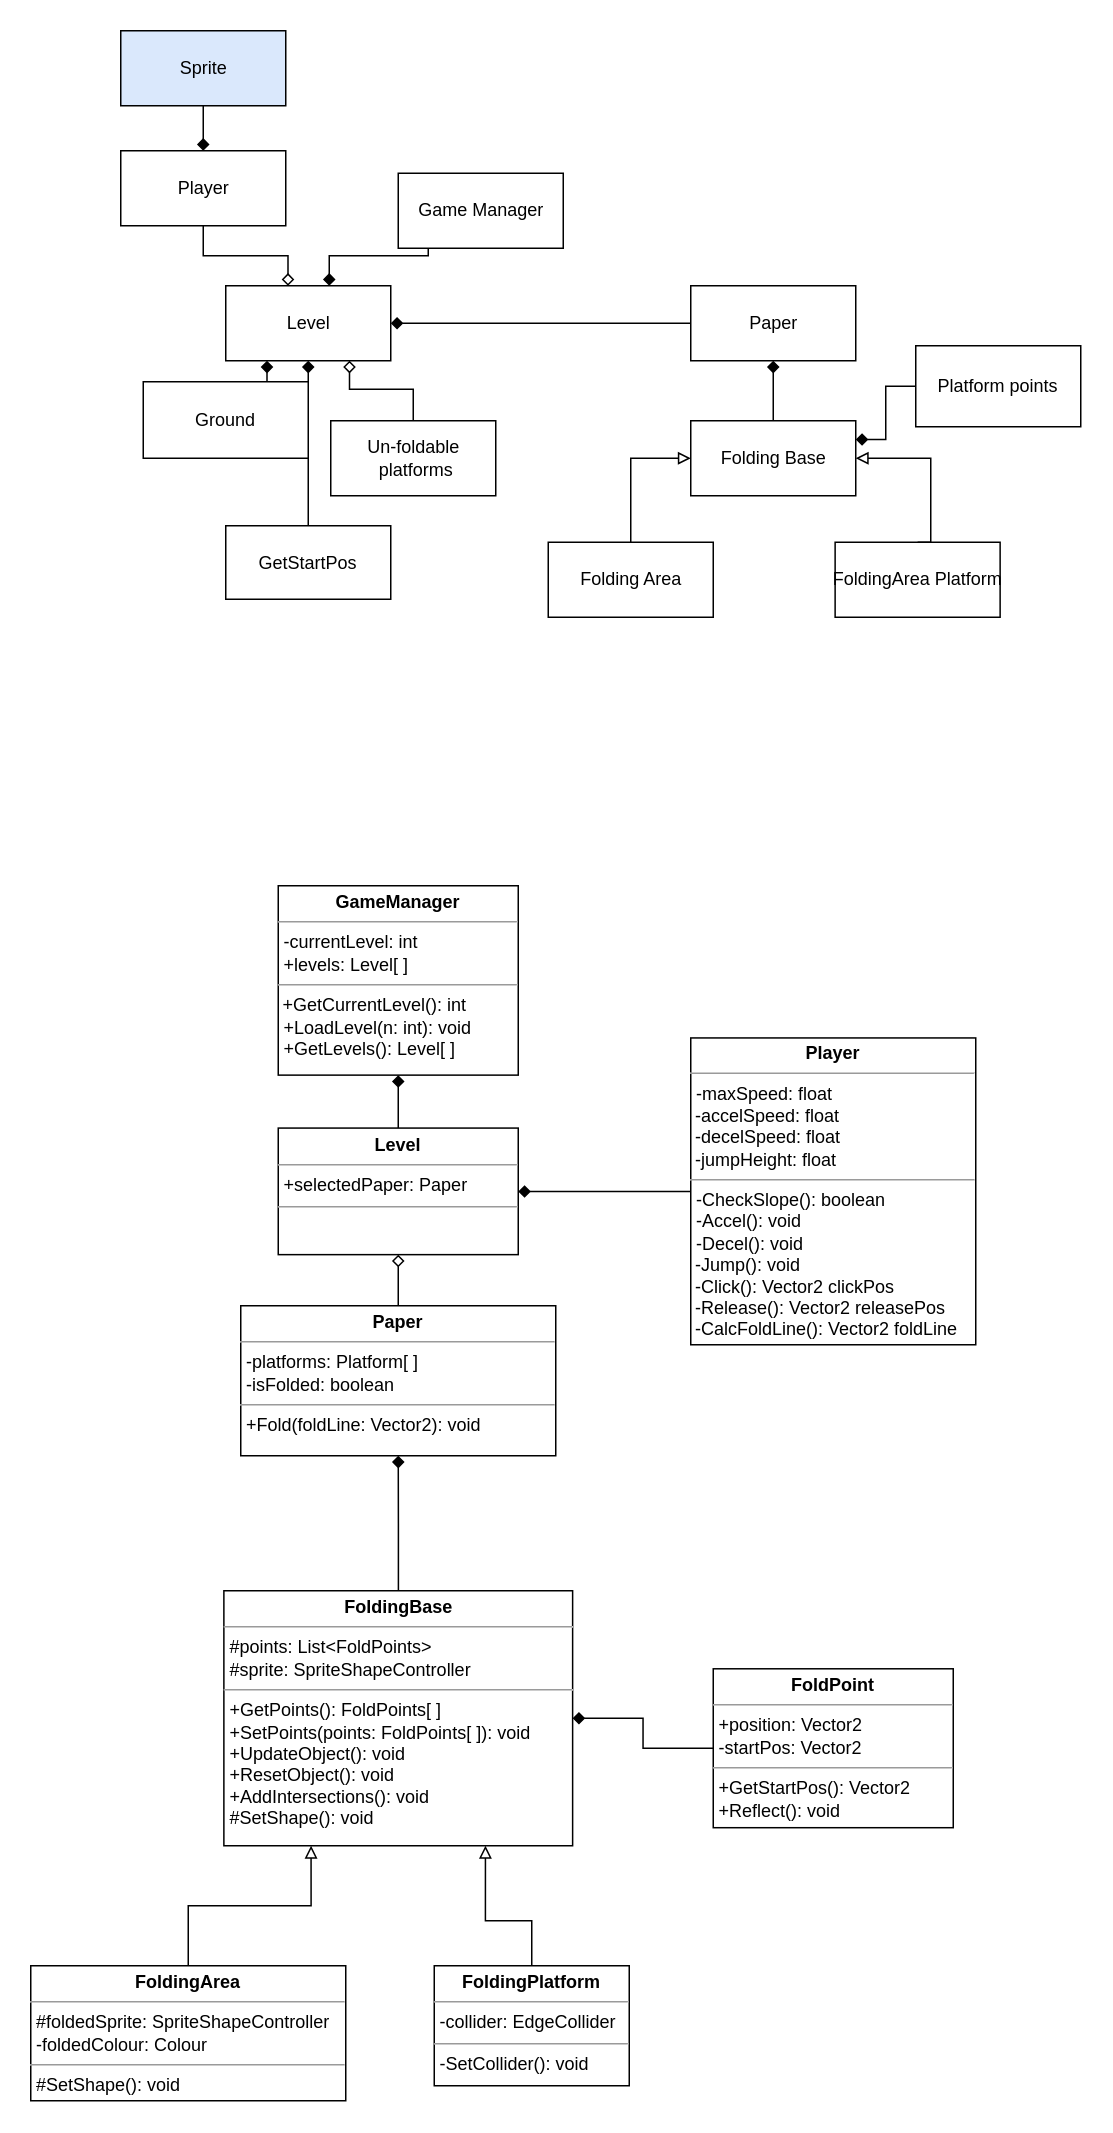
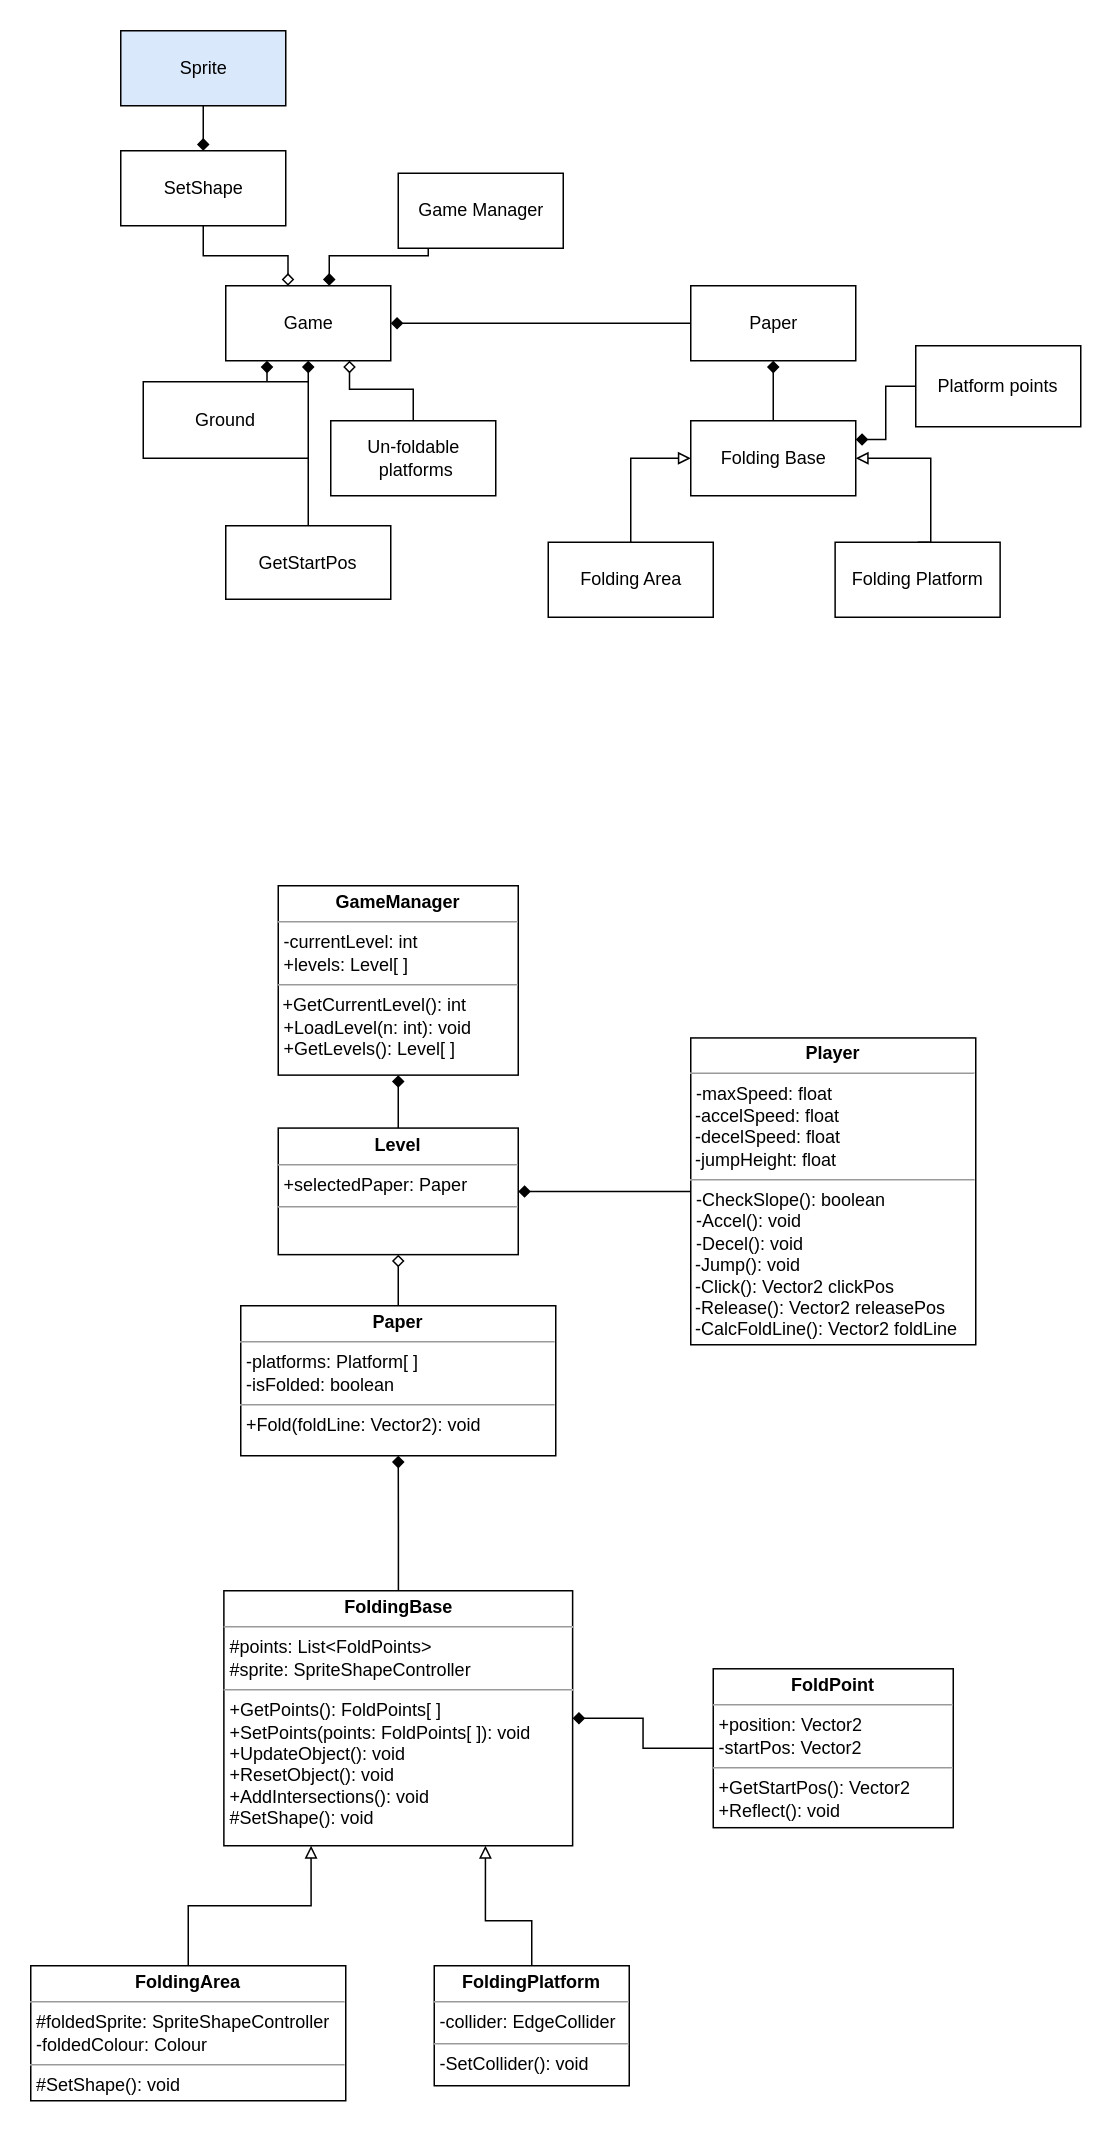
(204, 188) -> (204, 188)
(309, 323) -> (309, 323)
(918, 580) -> (918, 580)
